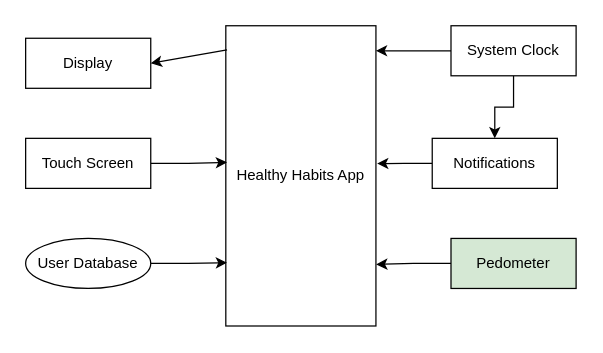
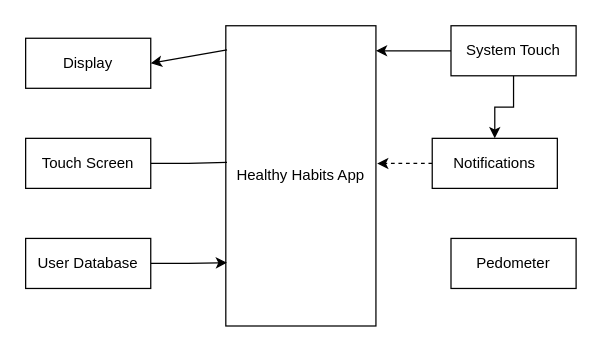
(513, 51) -> (513, 51)
(217, 162) -> (220, 162)
(408, 163) -> (408, 163)
(88, 263) -> (88, 263)
(417, 263) -> none
(513, 263) -> (513, 263)
